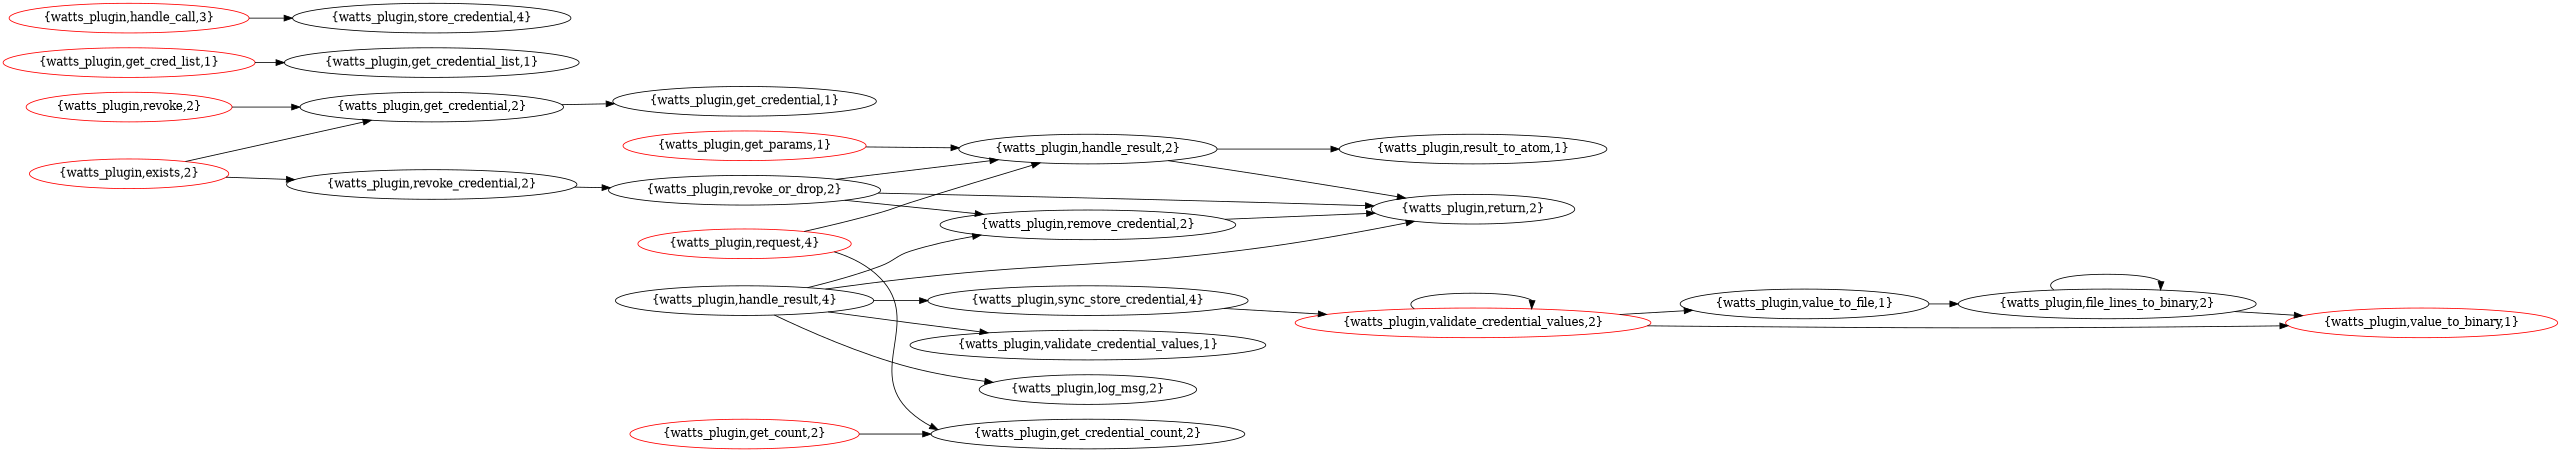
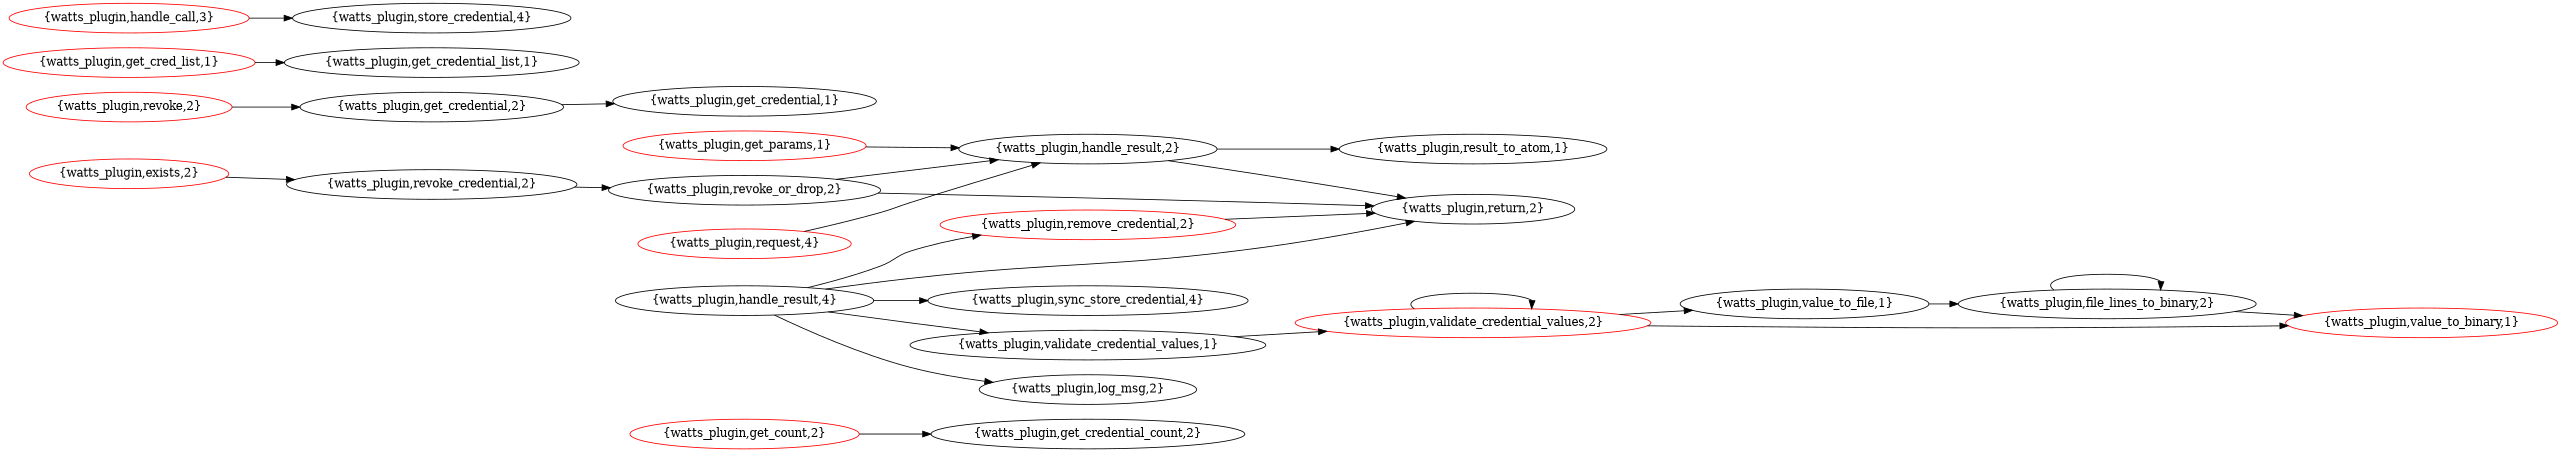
(274, 142) -> none
(913, 207) -> none
(1088, 225) -> (1088, 225)
(1271, 311) -> (1276, 334)
(896, 331) -> none
